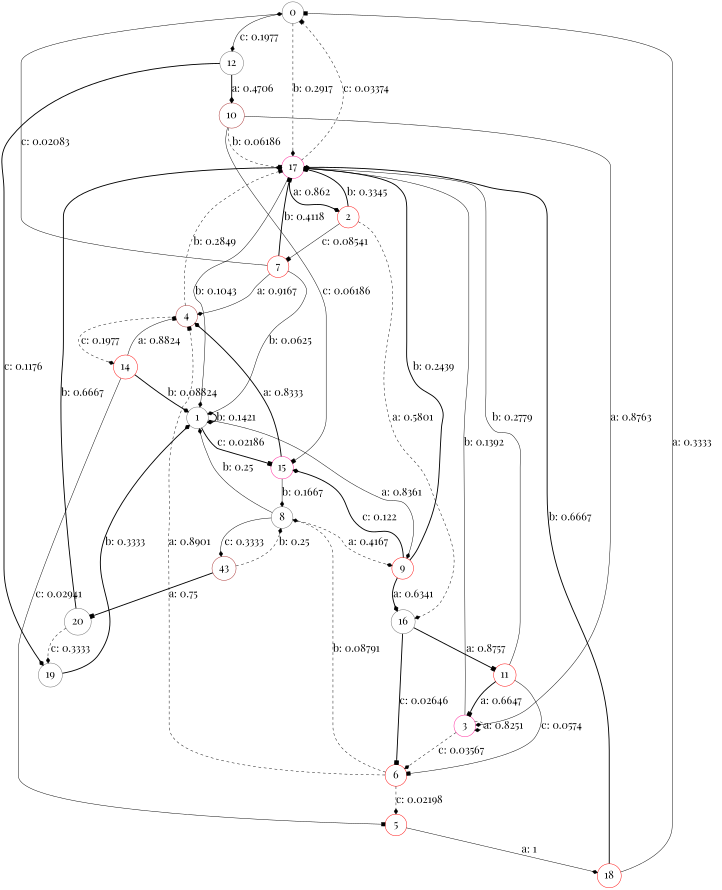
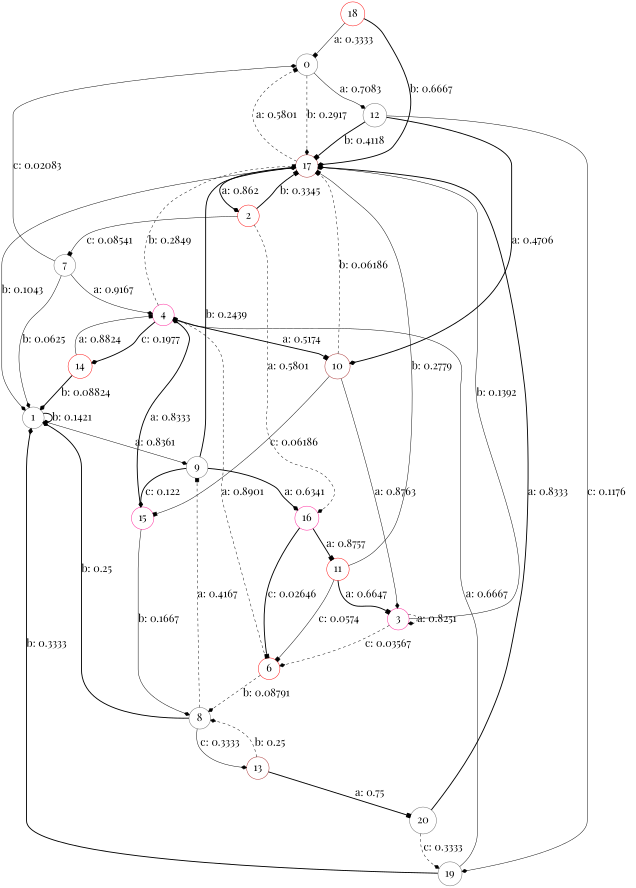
(263, 37) -> (364, 90)
(369, 89) -> (281, 115)
(293, 167) -> (307, 166)
(283, 219) -> (341, 137)
(278, 267) -> (65, 265)
(4, 288) -> (587, 453)
(187, 316) -> (163, 315)
(105, 324) -> (129, 347)
none -> (249, 338)
(87, 393) -> (552, 492)
(230, 452) -> none
none -> (460, 472)
(226, 482) -> (81, 605)
(341, 540) -> (197, 595)
(224, 568) -> (258, 768)
(403, 568) -> (197, 467)
(403, 622) -> (307, 518)
(396, 825) -> none
